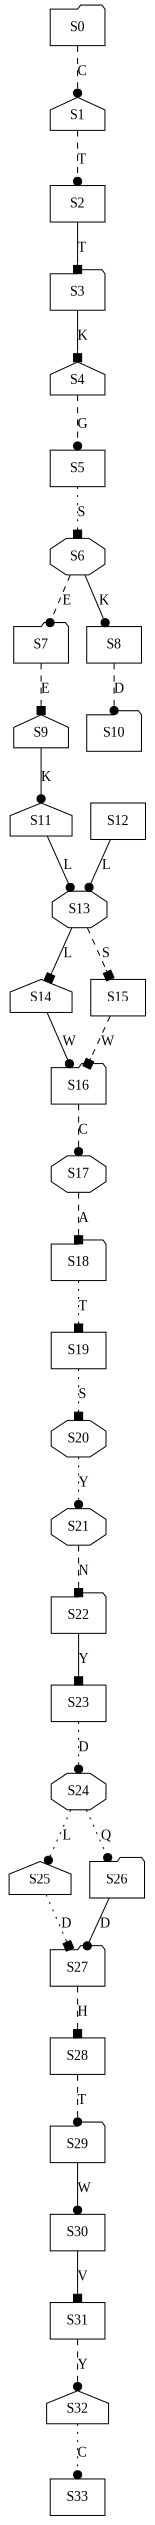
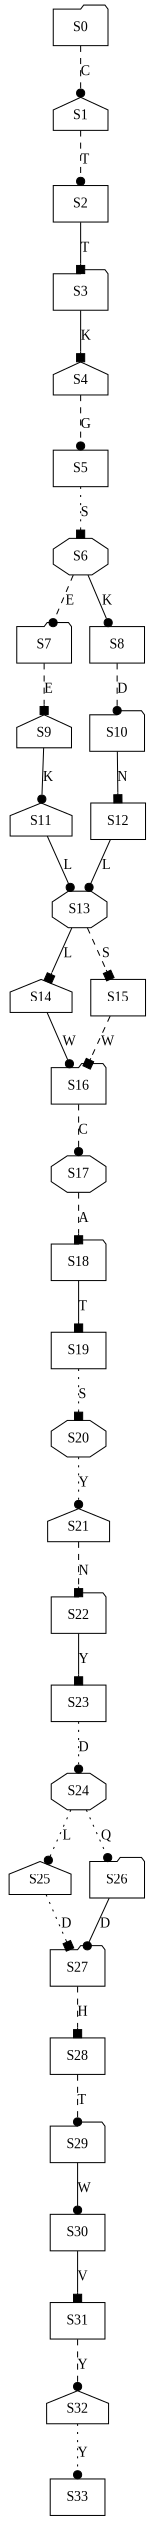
none -> (118, 772)
(79, 1301) -> (79, 1301)
(79, 1527) -> (79, 1527)
(83, 2453) -> (83, 2453)
